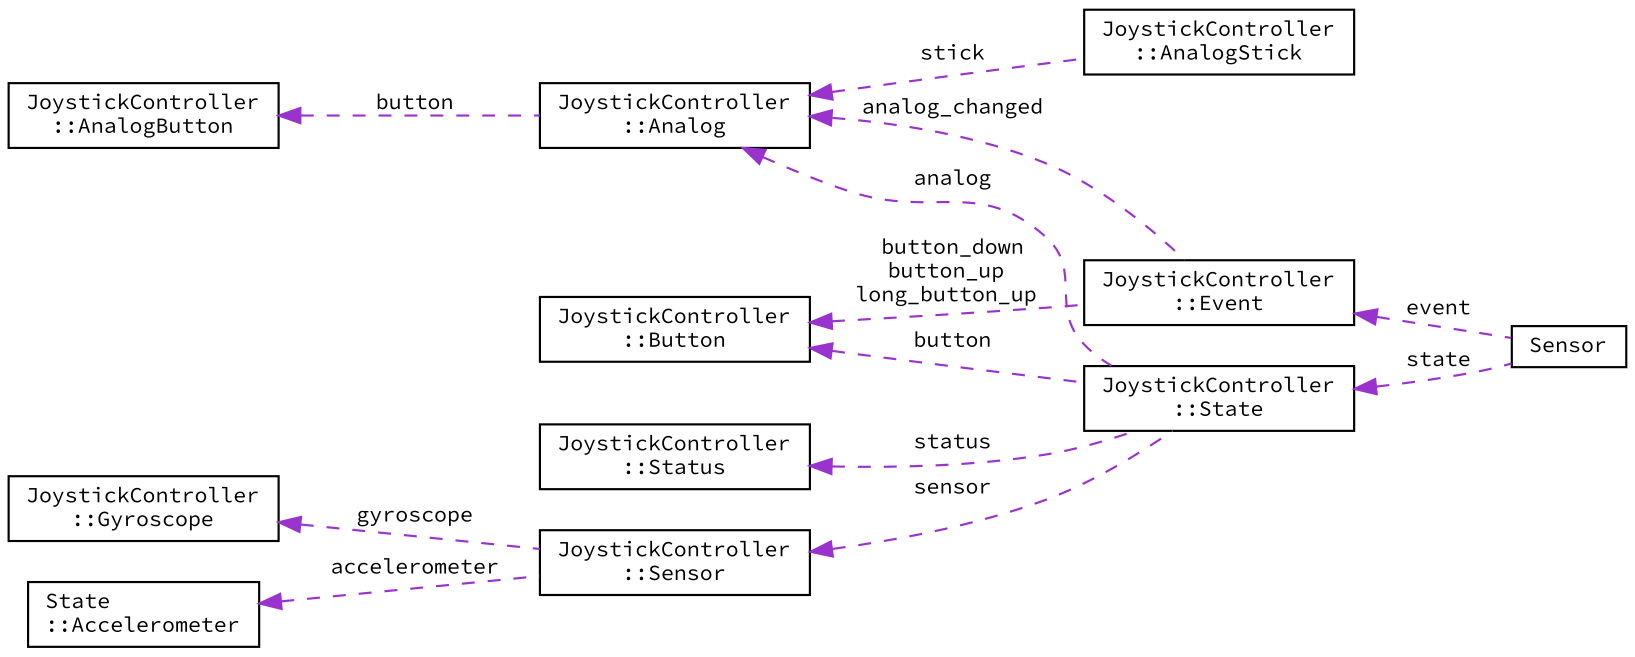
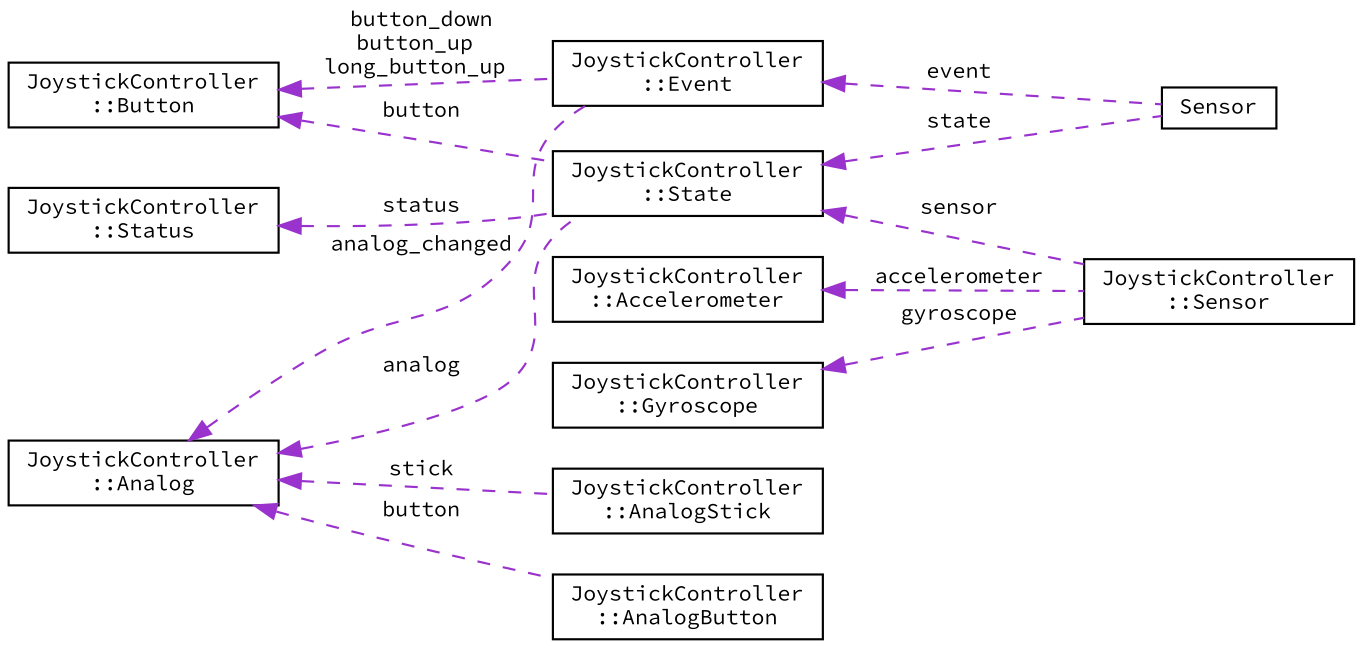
(420, 116) -> (414, 547)
(1010, 512) -> (965, 240)
(144, 614) -> (688, 289)
